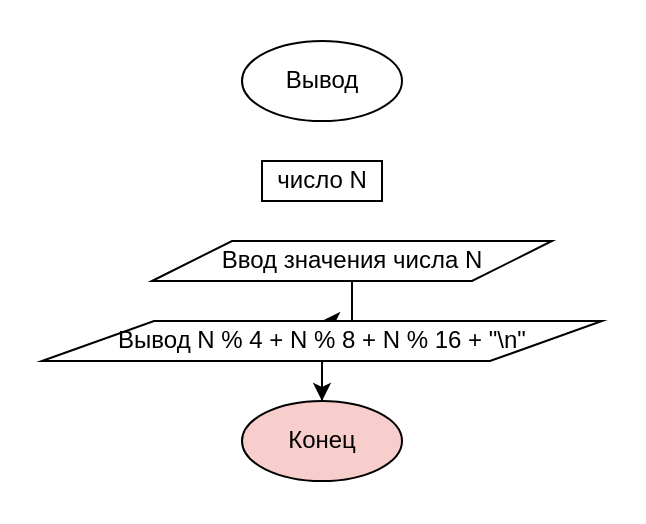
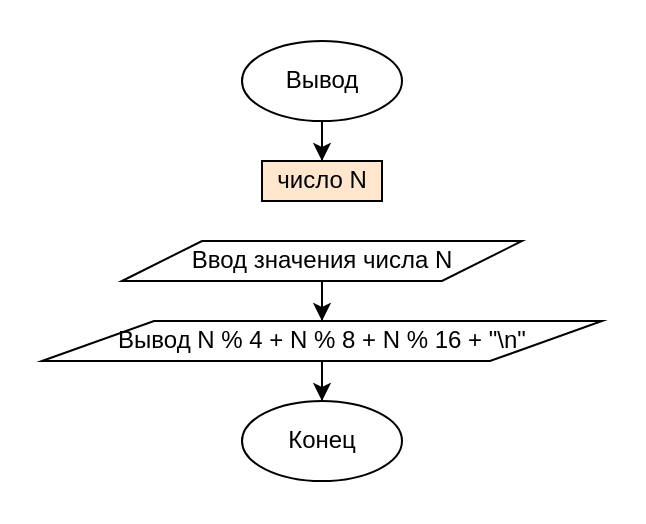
none -> (322, 148)
(322, 181) -> (322, 181)
(352, 261) -> (322, 261)
(322, 441) -> (322, 441)
